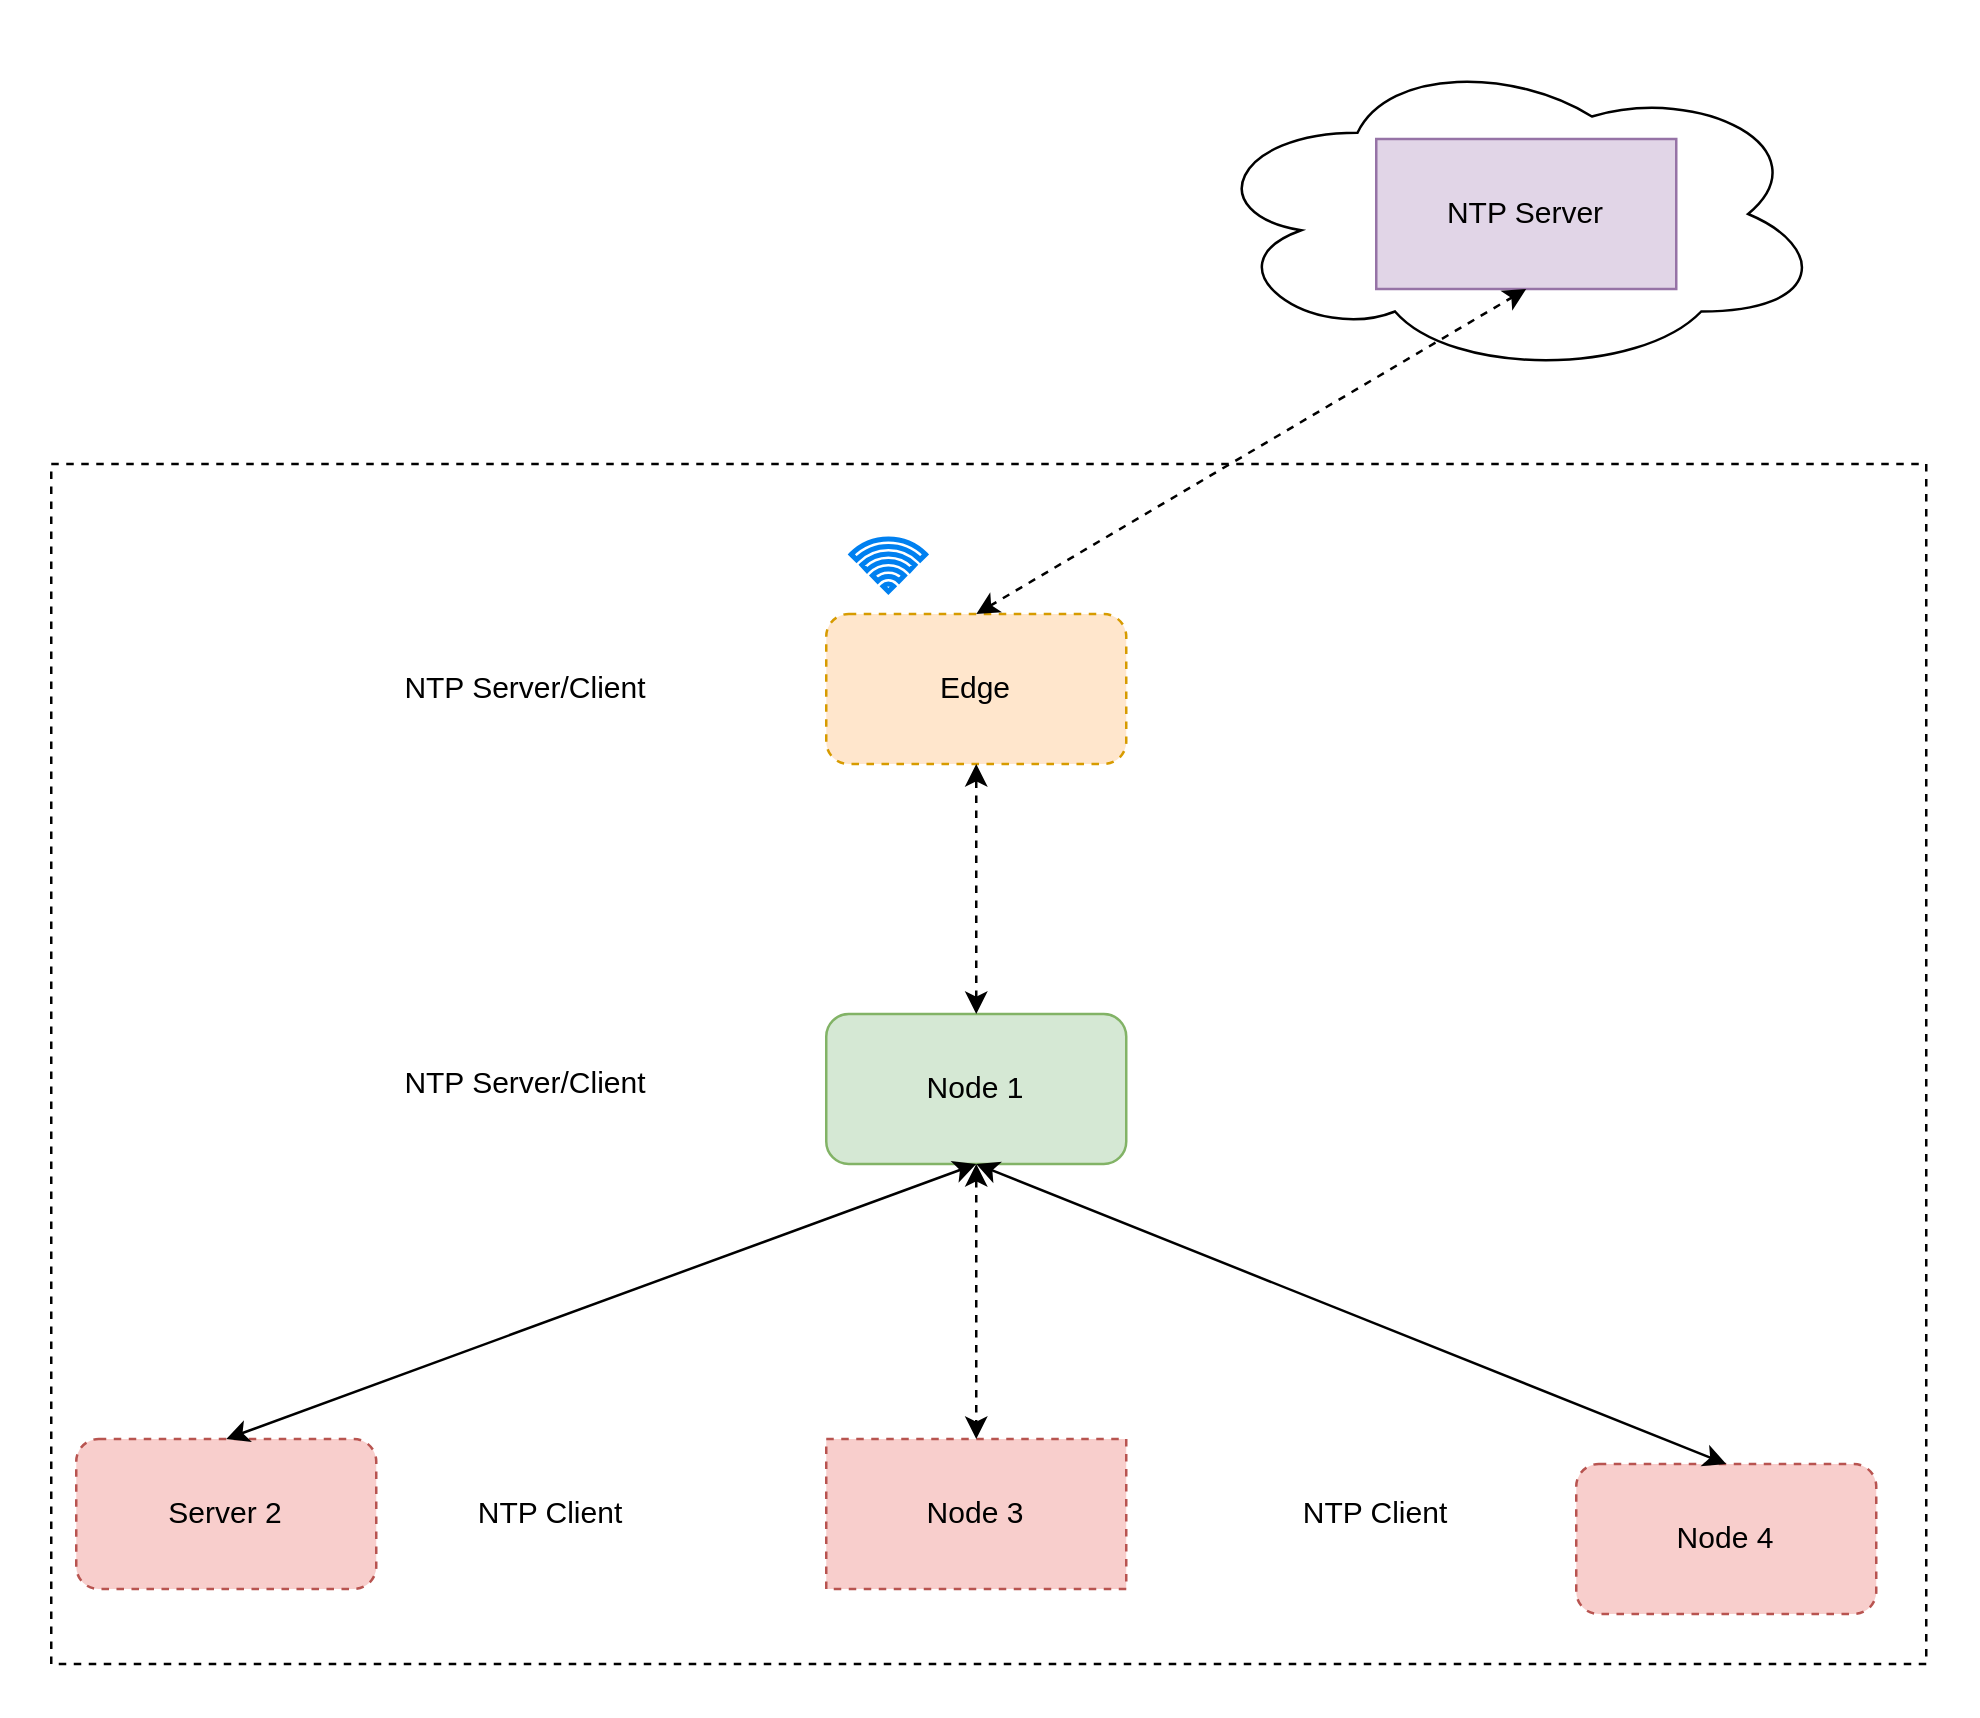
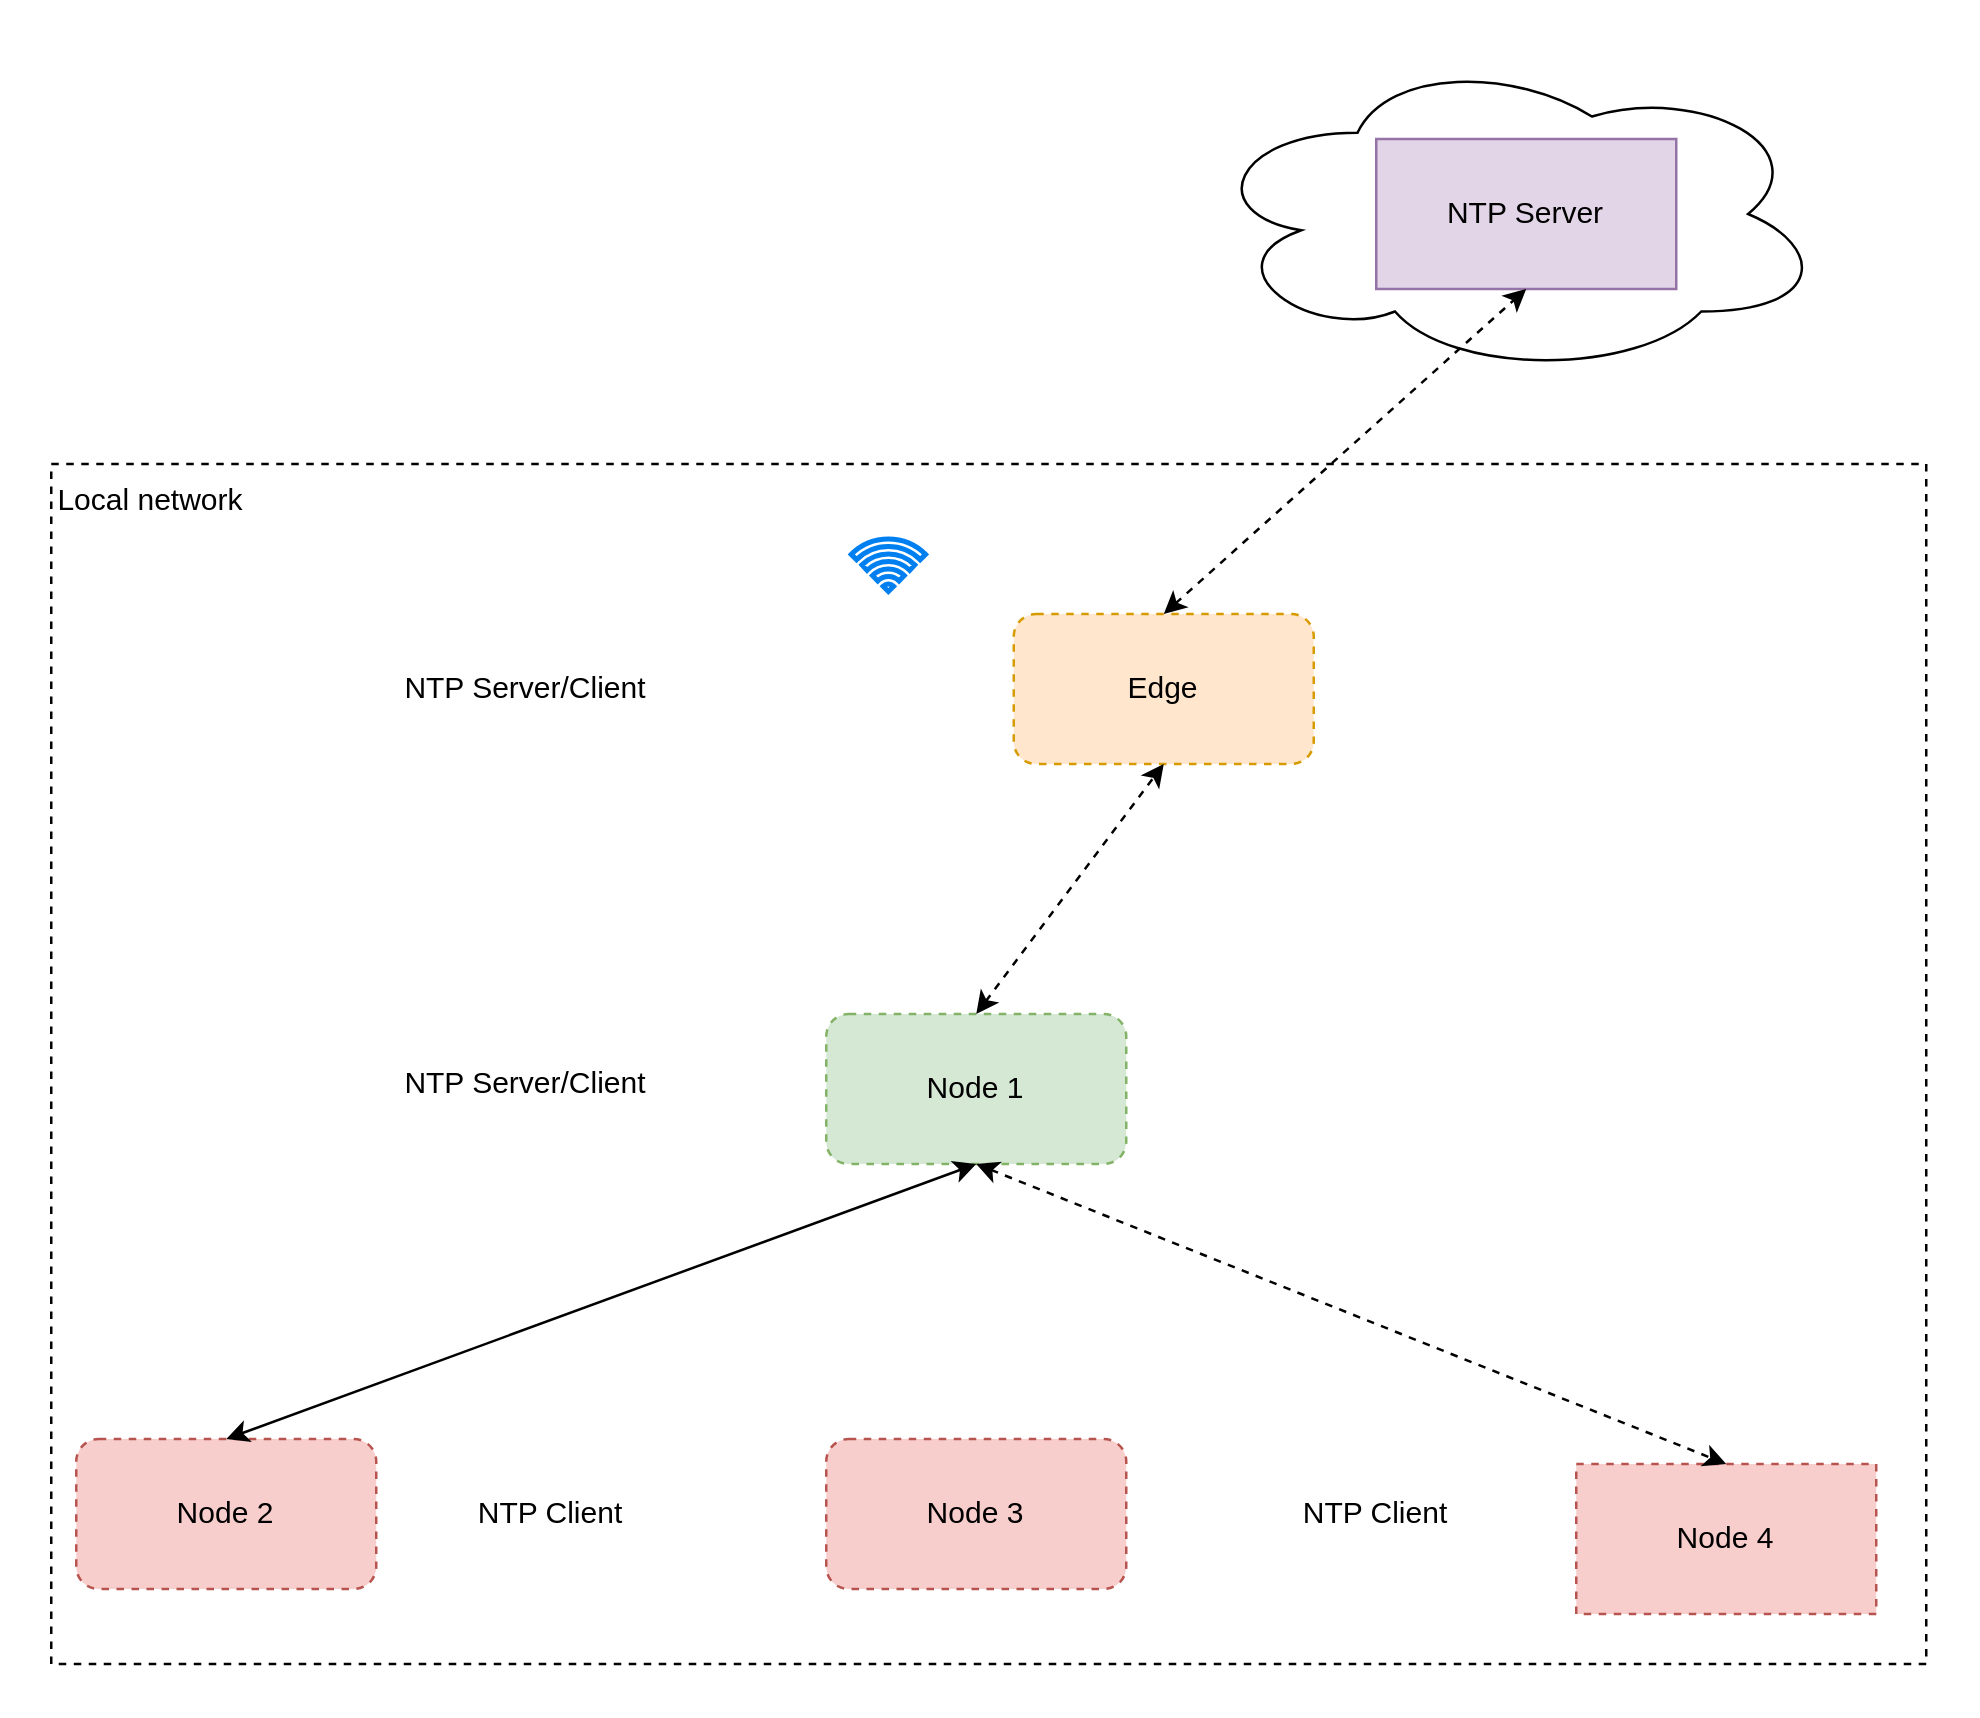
none -> (151, 501)
(976, 689) -> (1164, 689)
(976, 1089) -> (976, 1089)
(976, 1301) -> none
(1354, 1315) -> (1354, 1315)
(226, 1514) -> (226, 1514)
(976, 1514) -> (976, 1514)
(1726, 1539) -> (1726, 1539)
